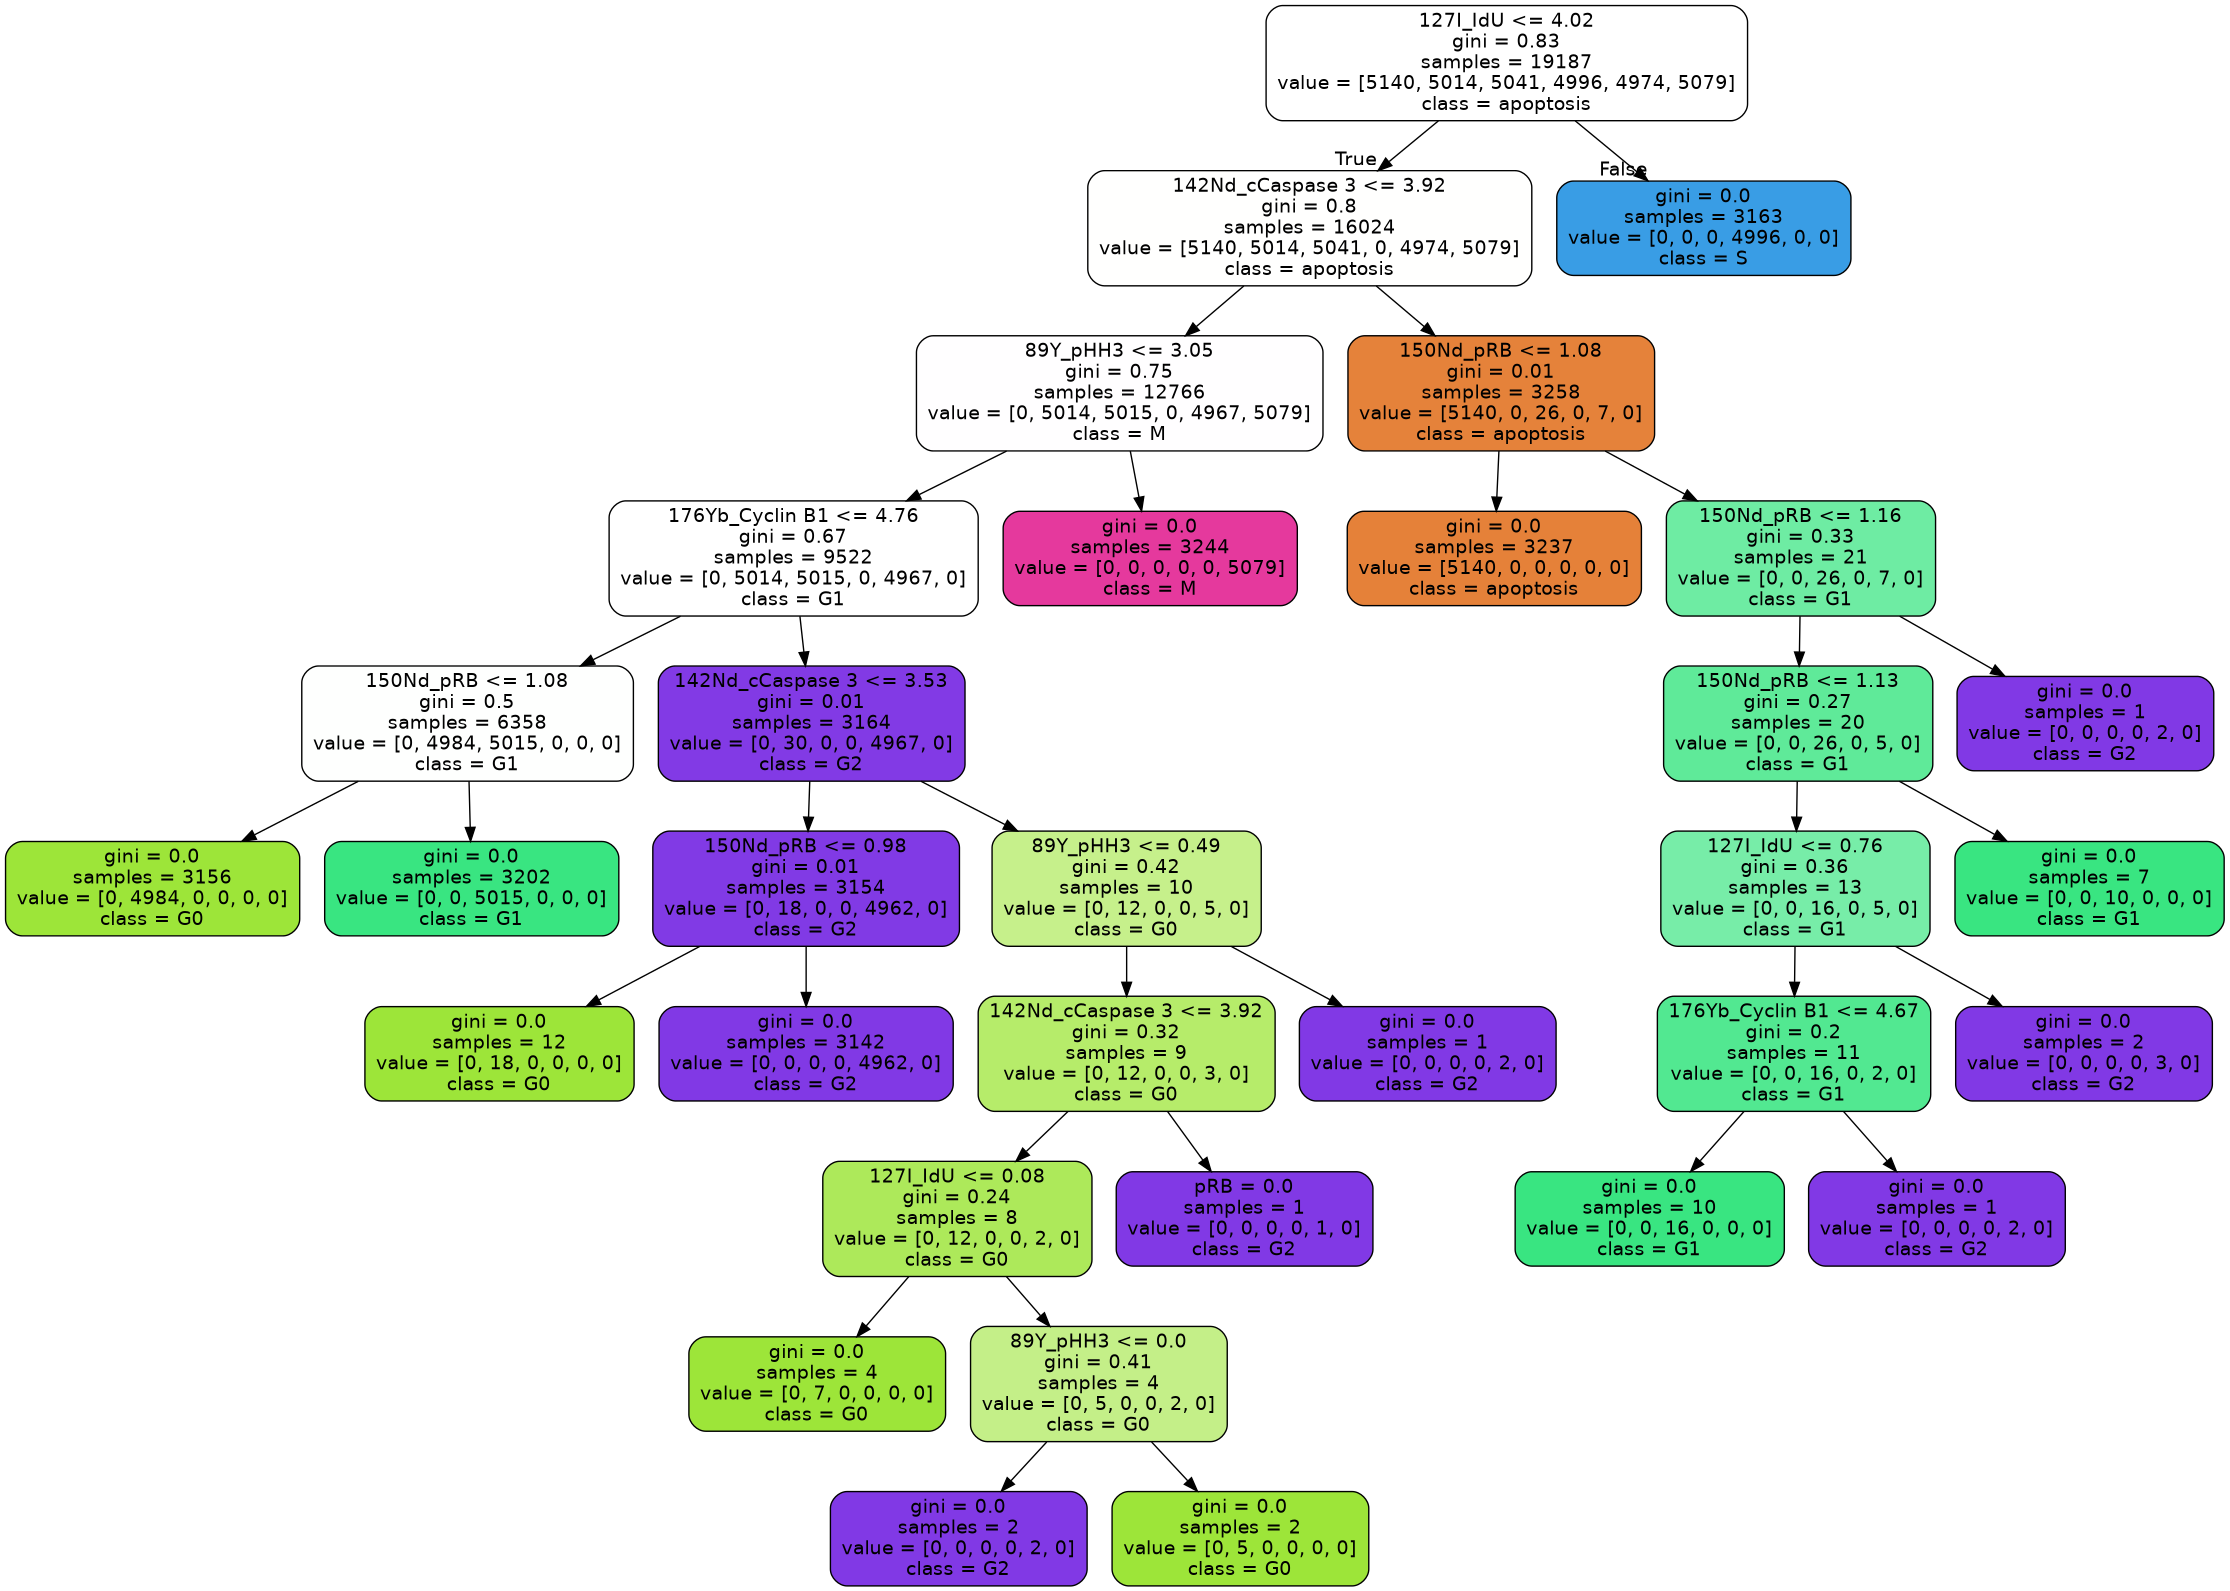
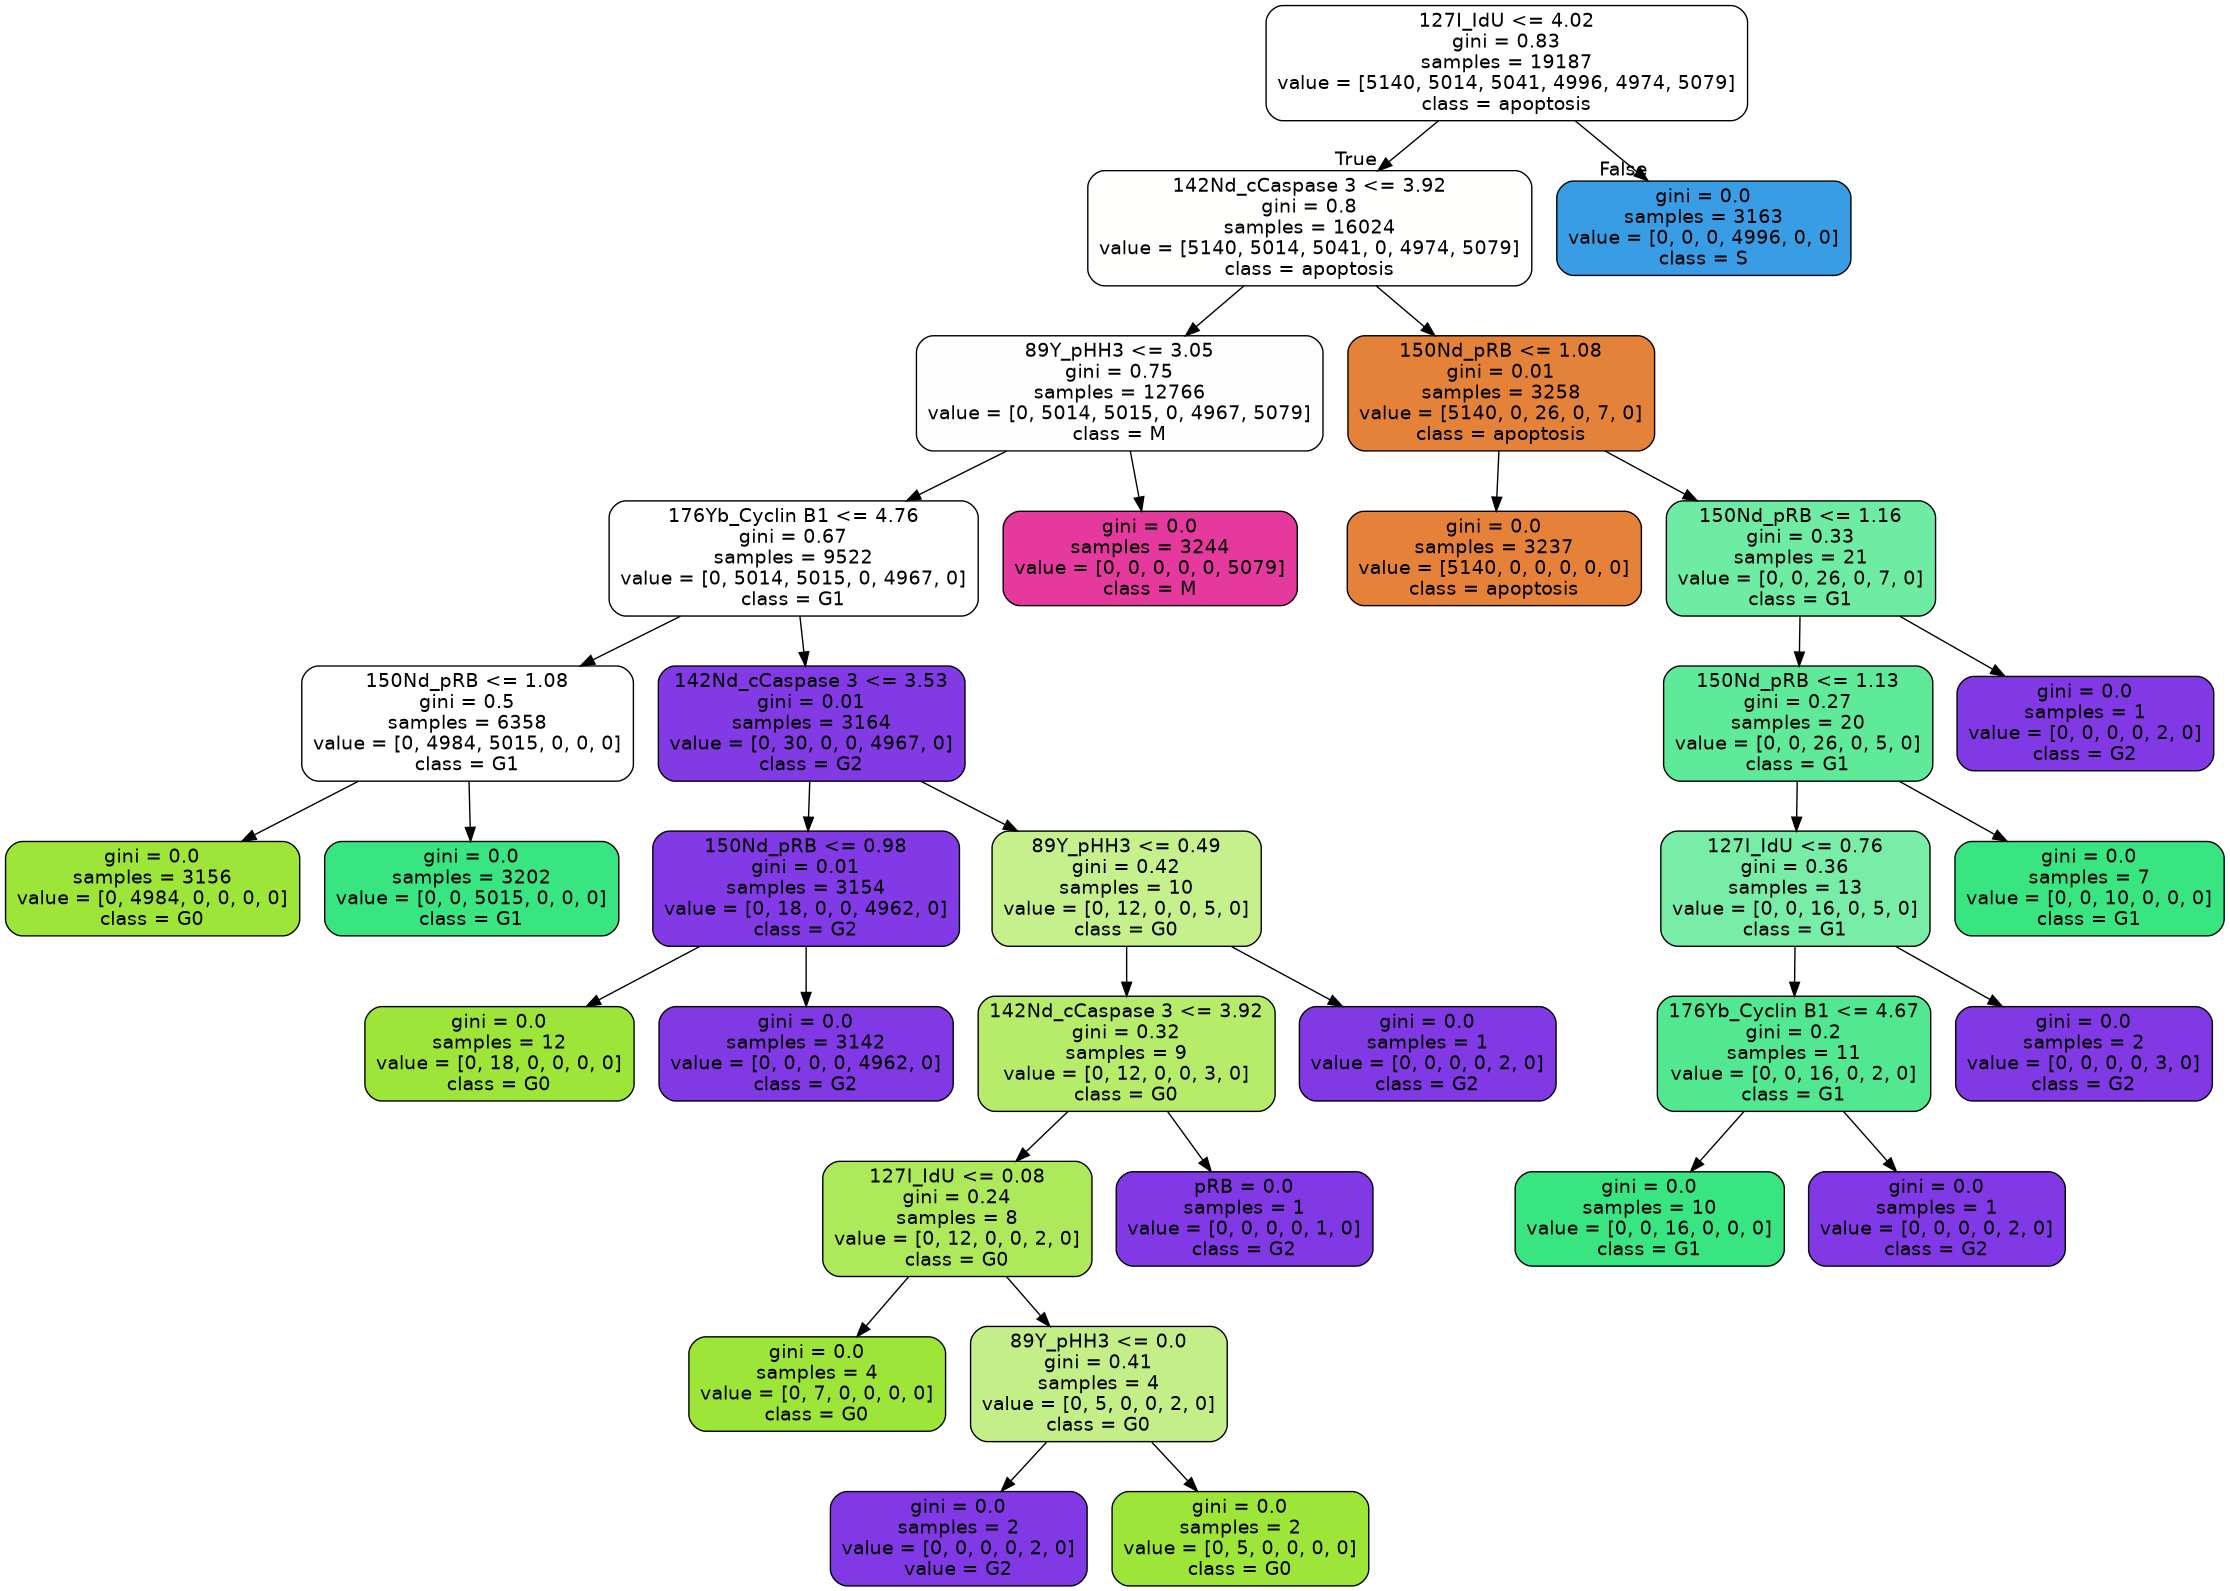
(959, 1539) -> (959, 1539)
